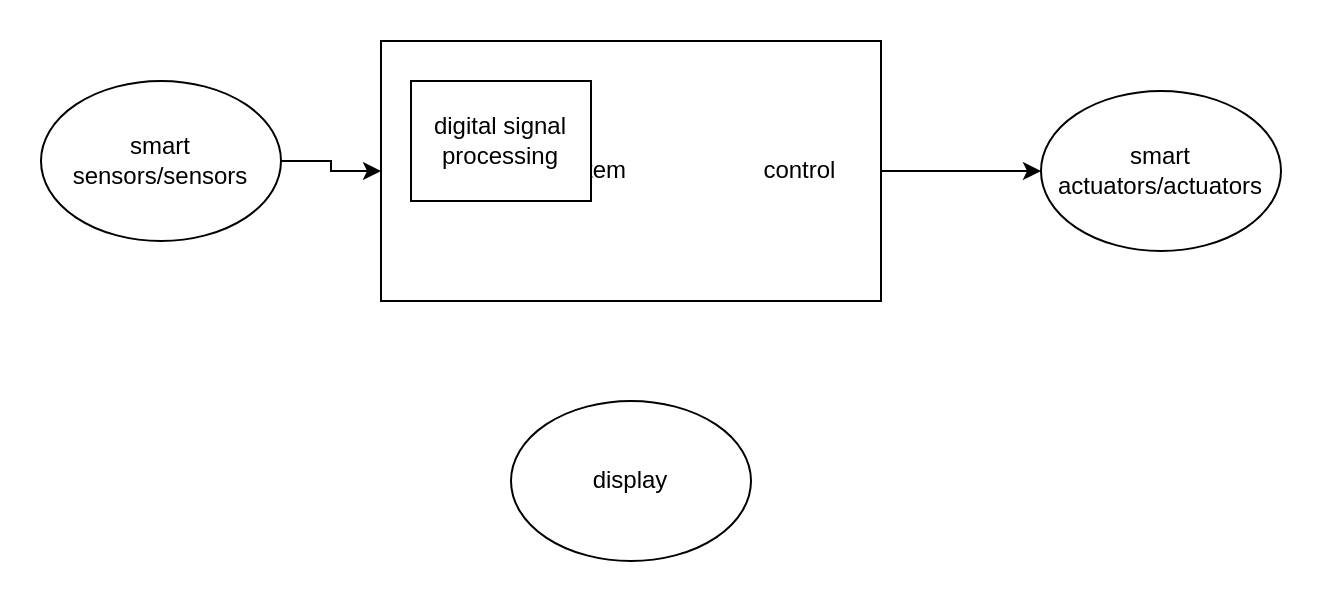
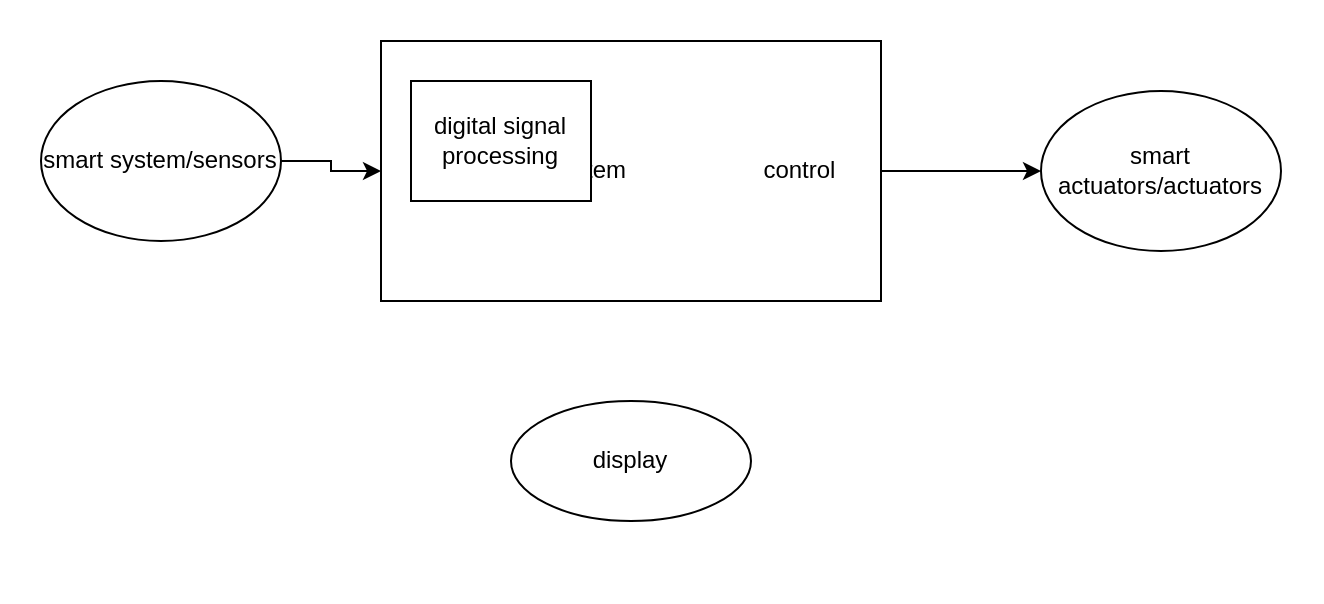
(161, 161) -> (161, 161)
(631, 481) -> (631, 461)
